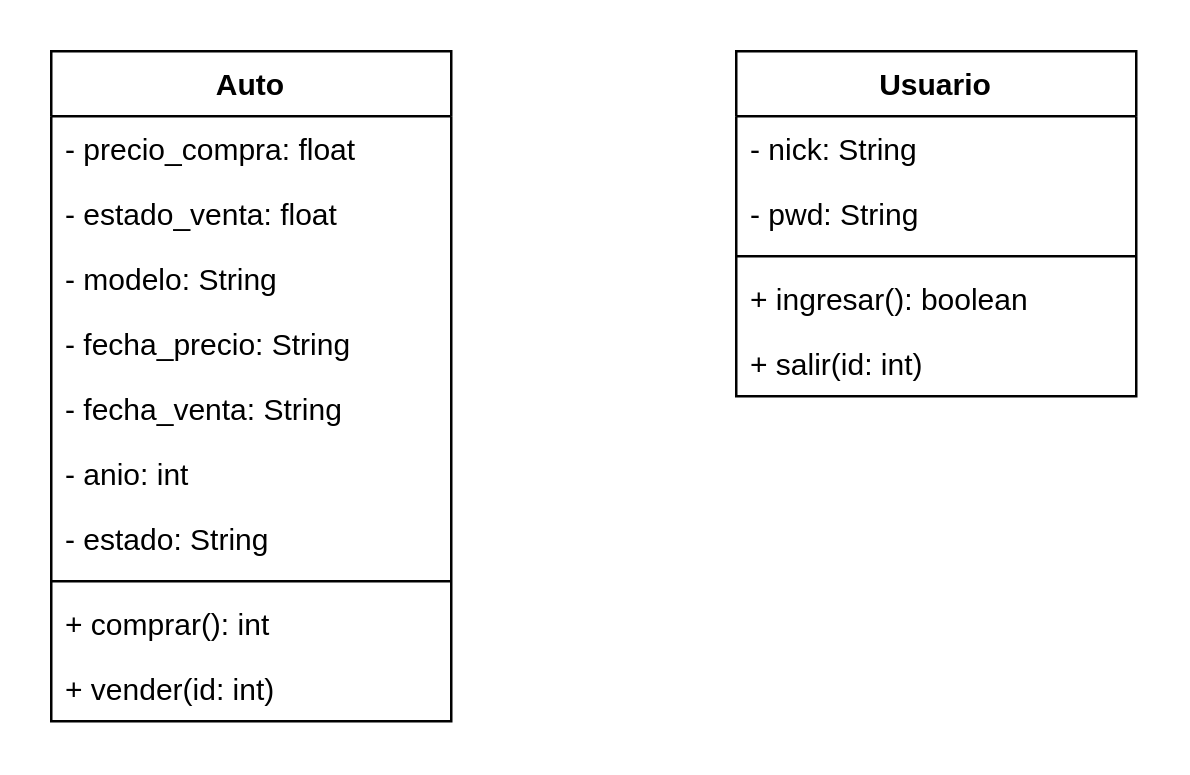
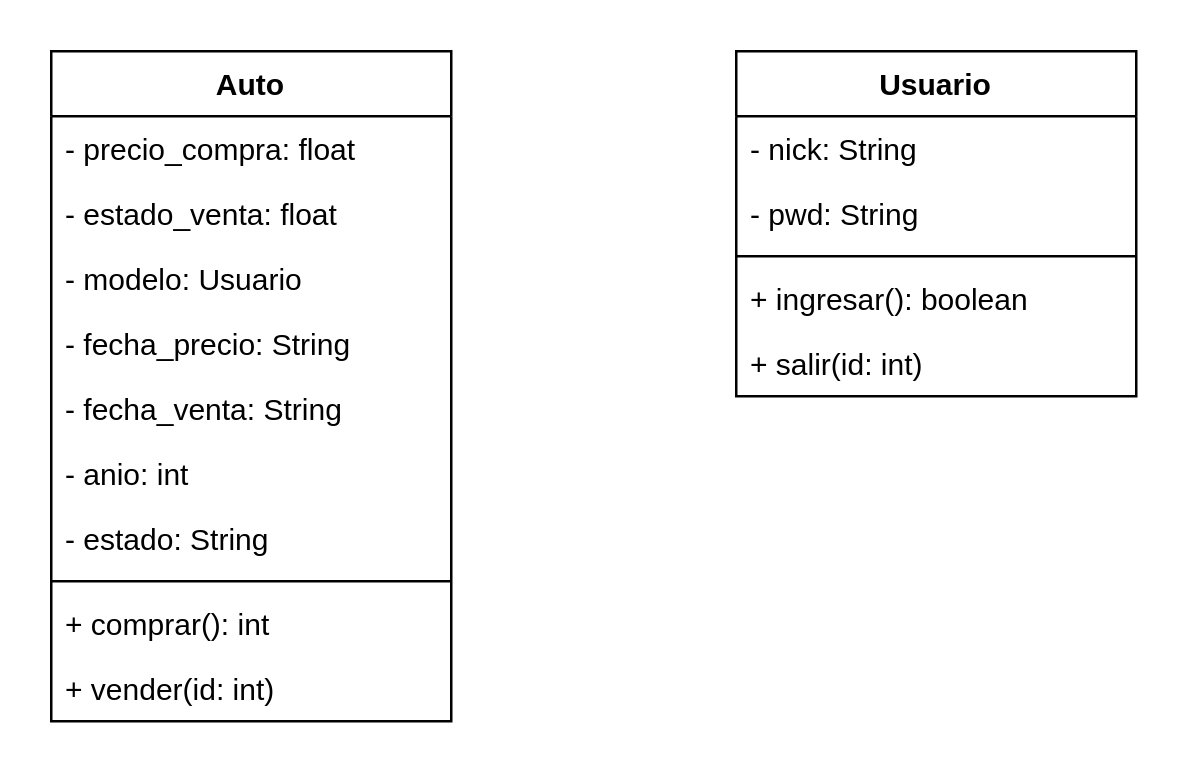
(180, 280) -> (188, 280)
